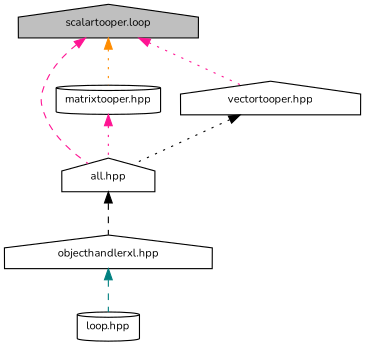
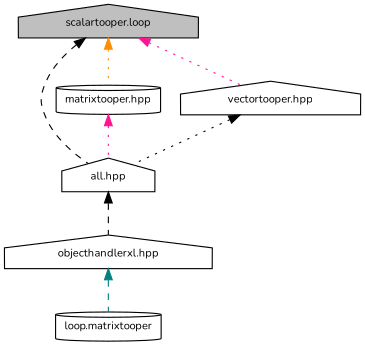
(42, 107) -> (42, 107)
(108, 327) -> (108, 327)
